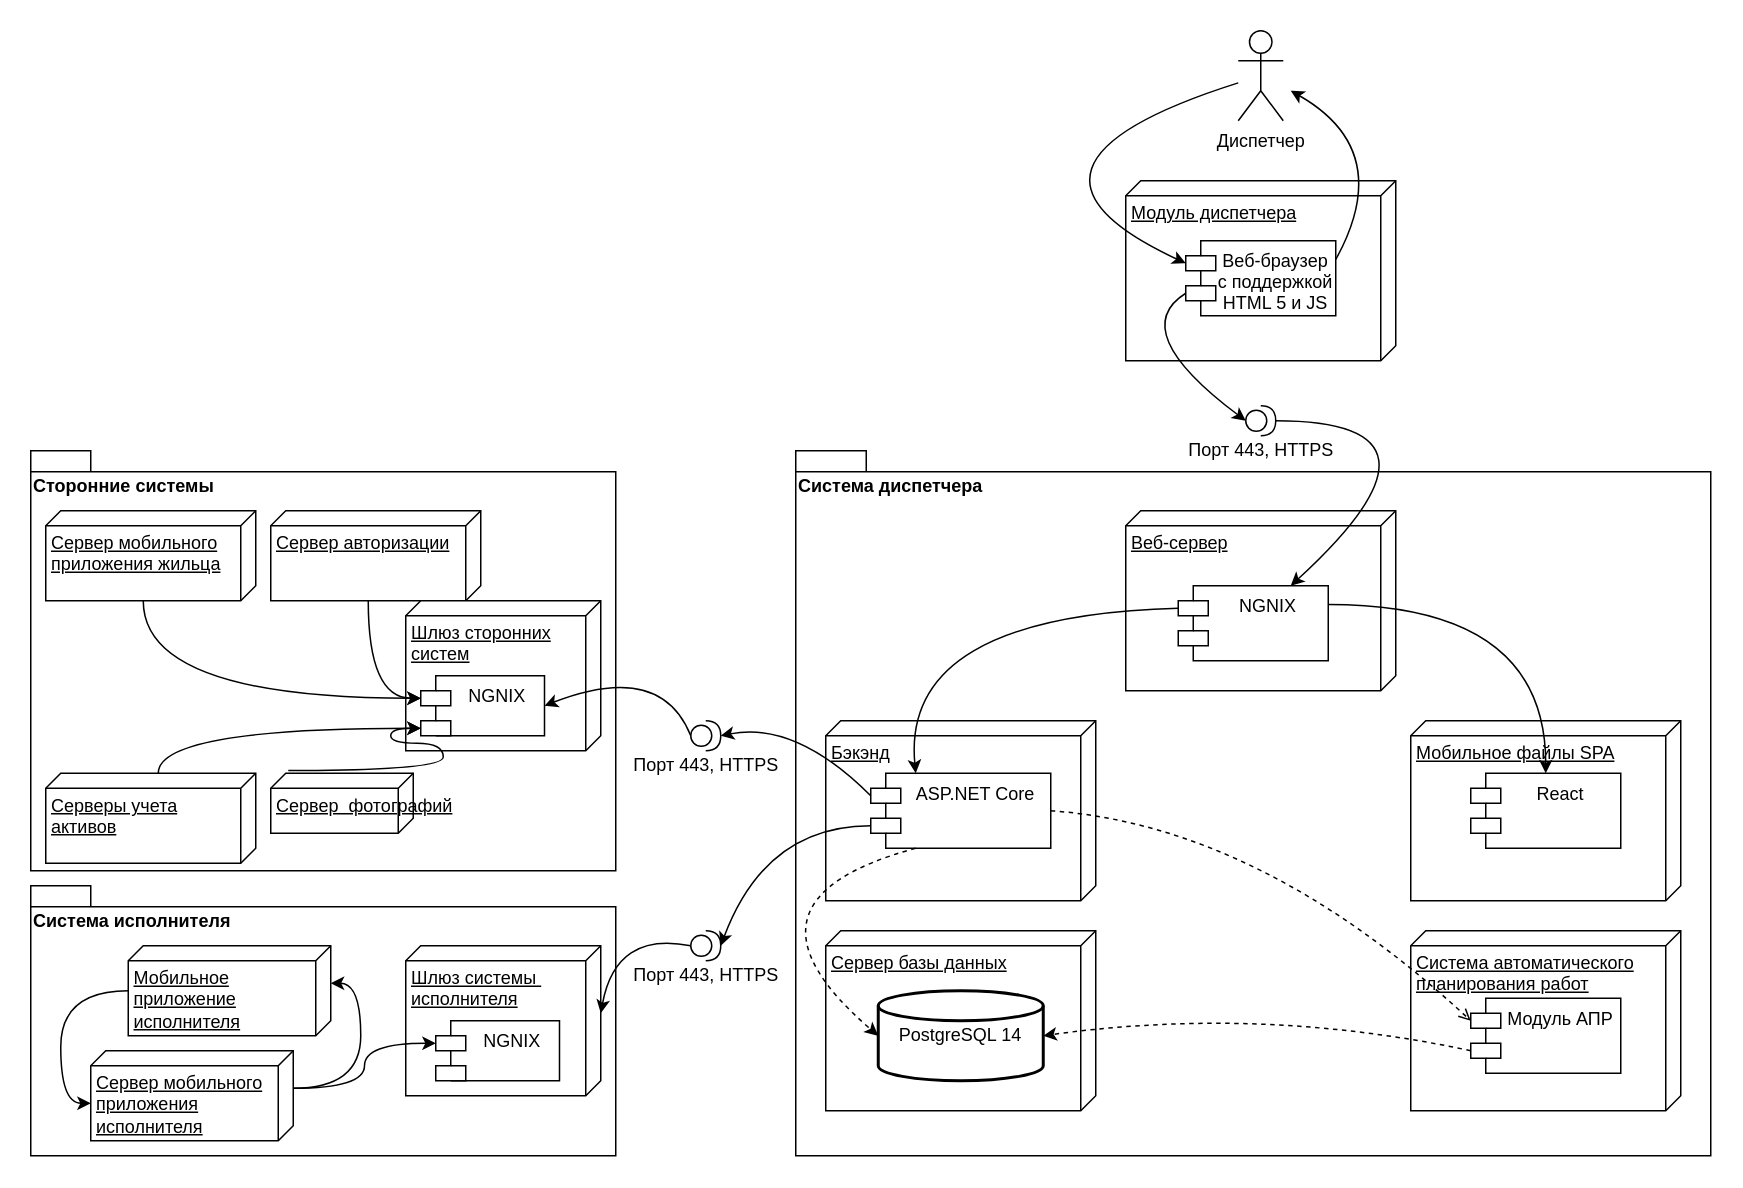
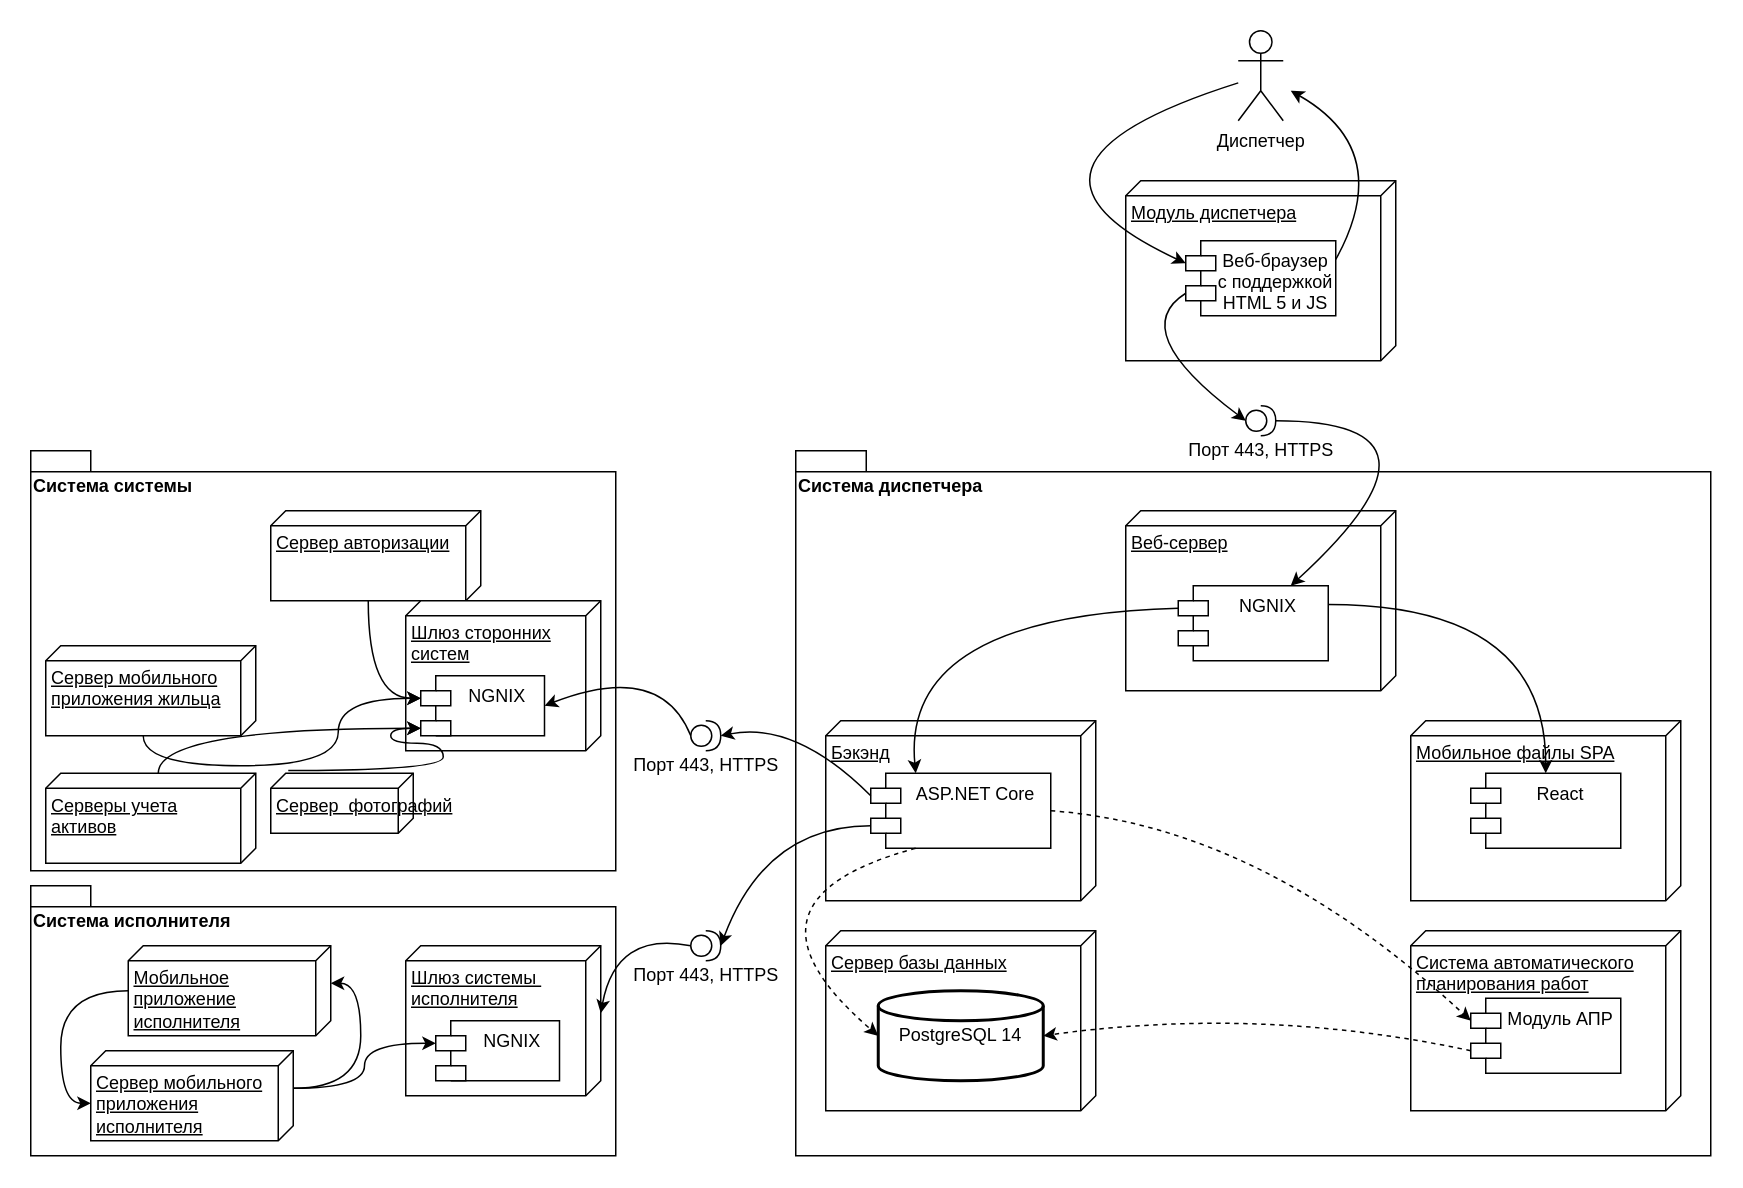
(117, 487) -> (107, 487)
(151, 556) -> (151, 691)
(1464, 1014) -> (1462, 1013)
